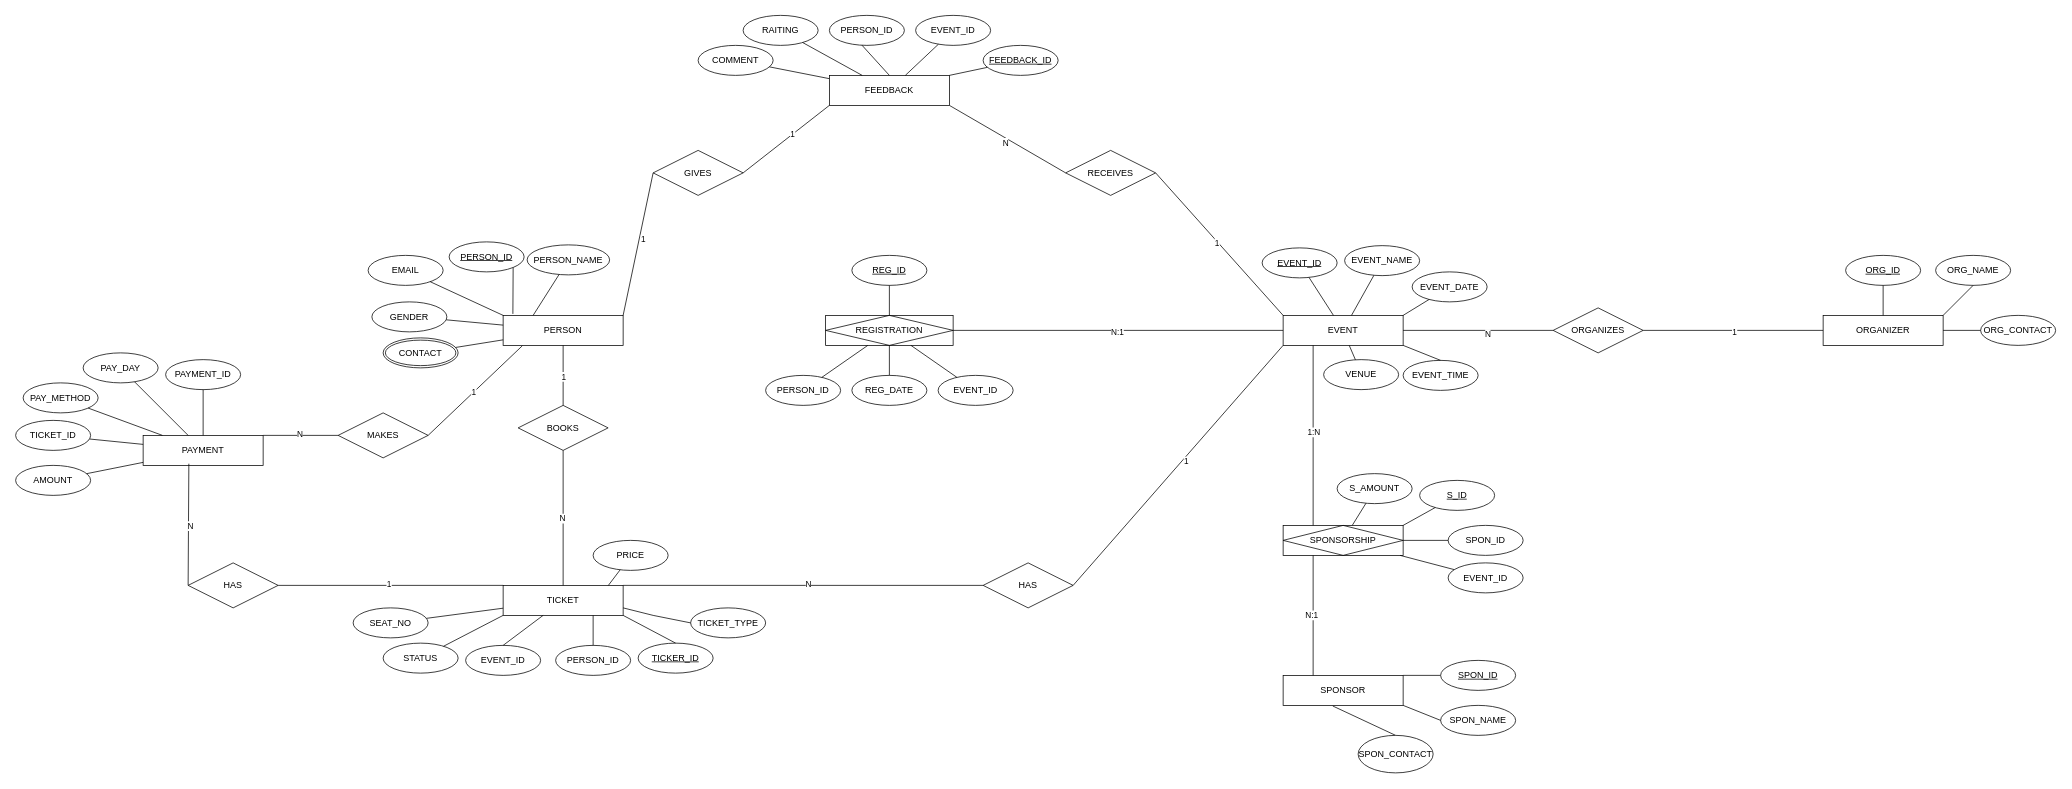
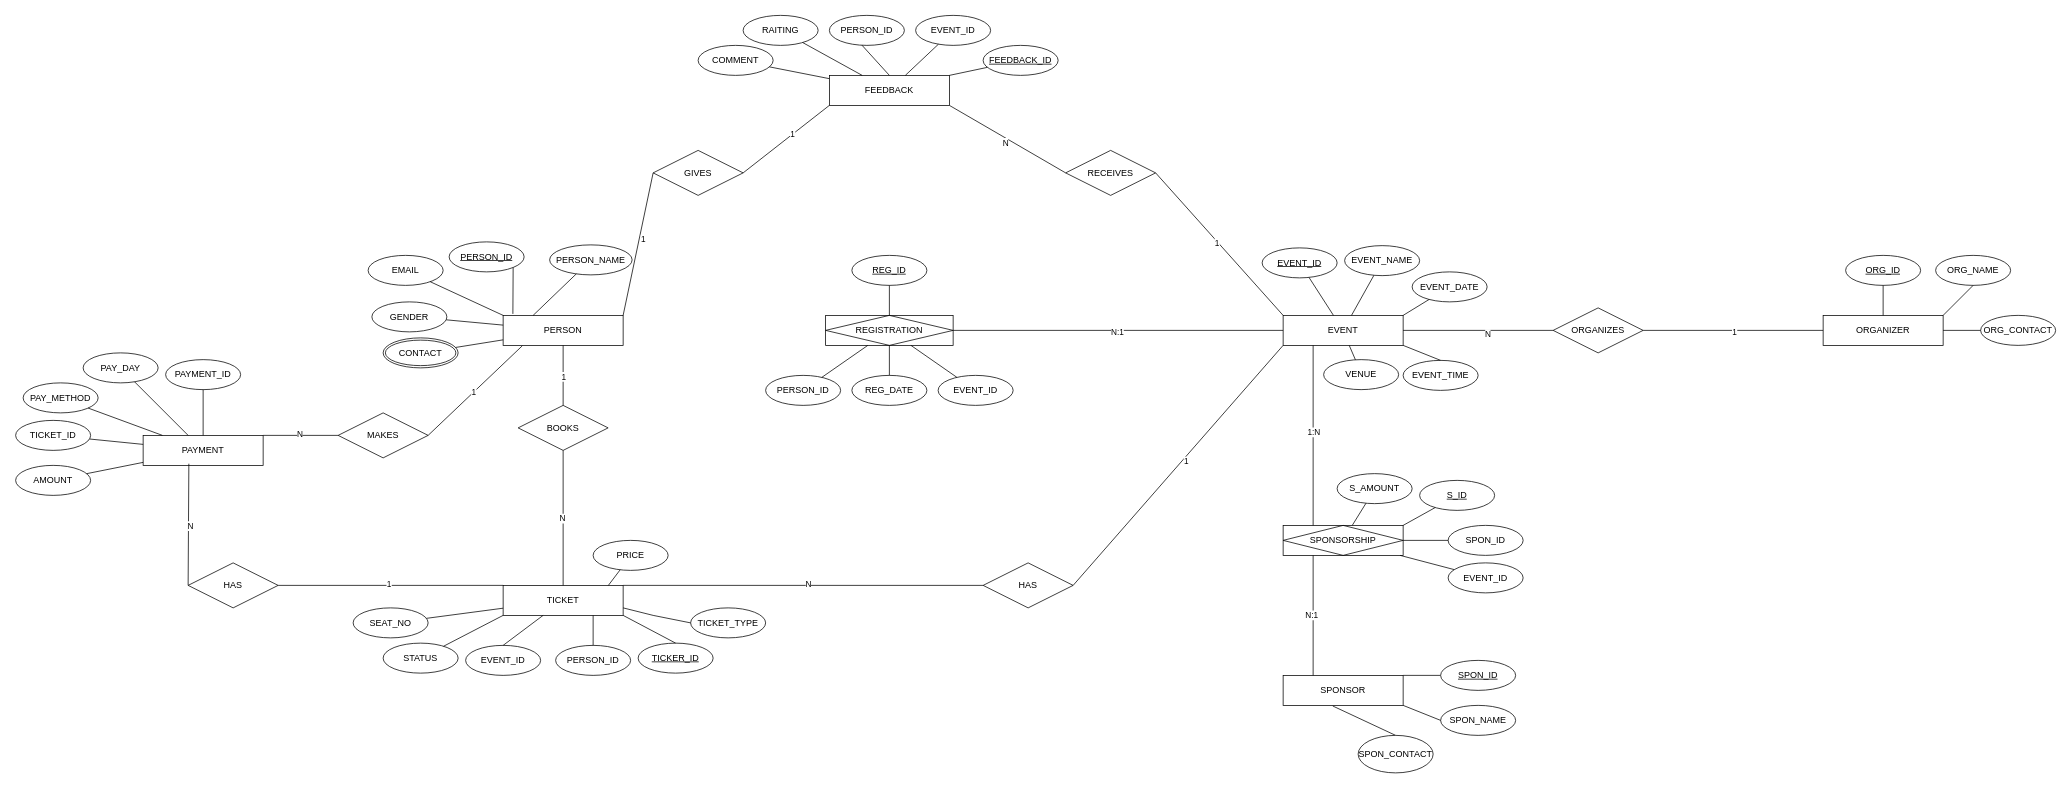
(568, 260) -> (591, 260)
